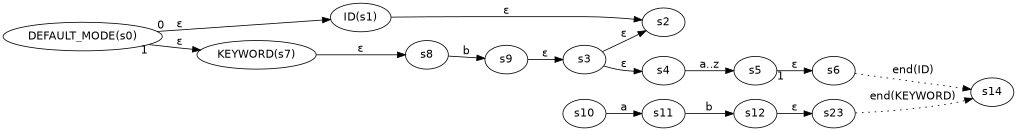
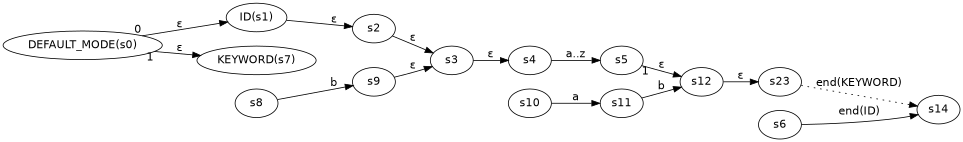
(621, 43) -> (409, 43)
(357, 55) -> none
(791, 71) -> (658, 70)
(909, 81) -> (856, 122)
